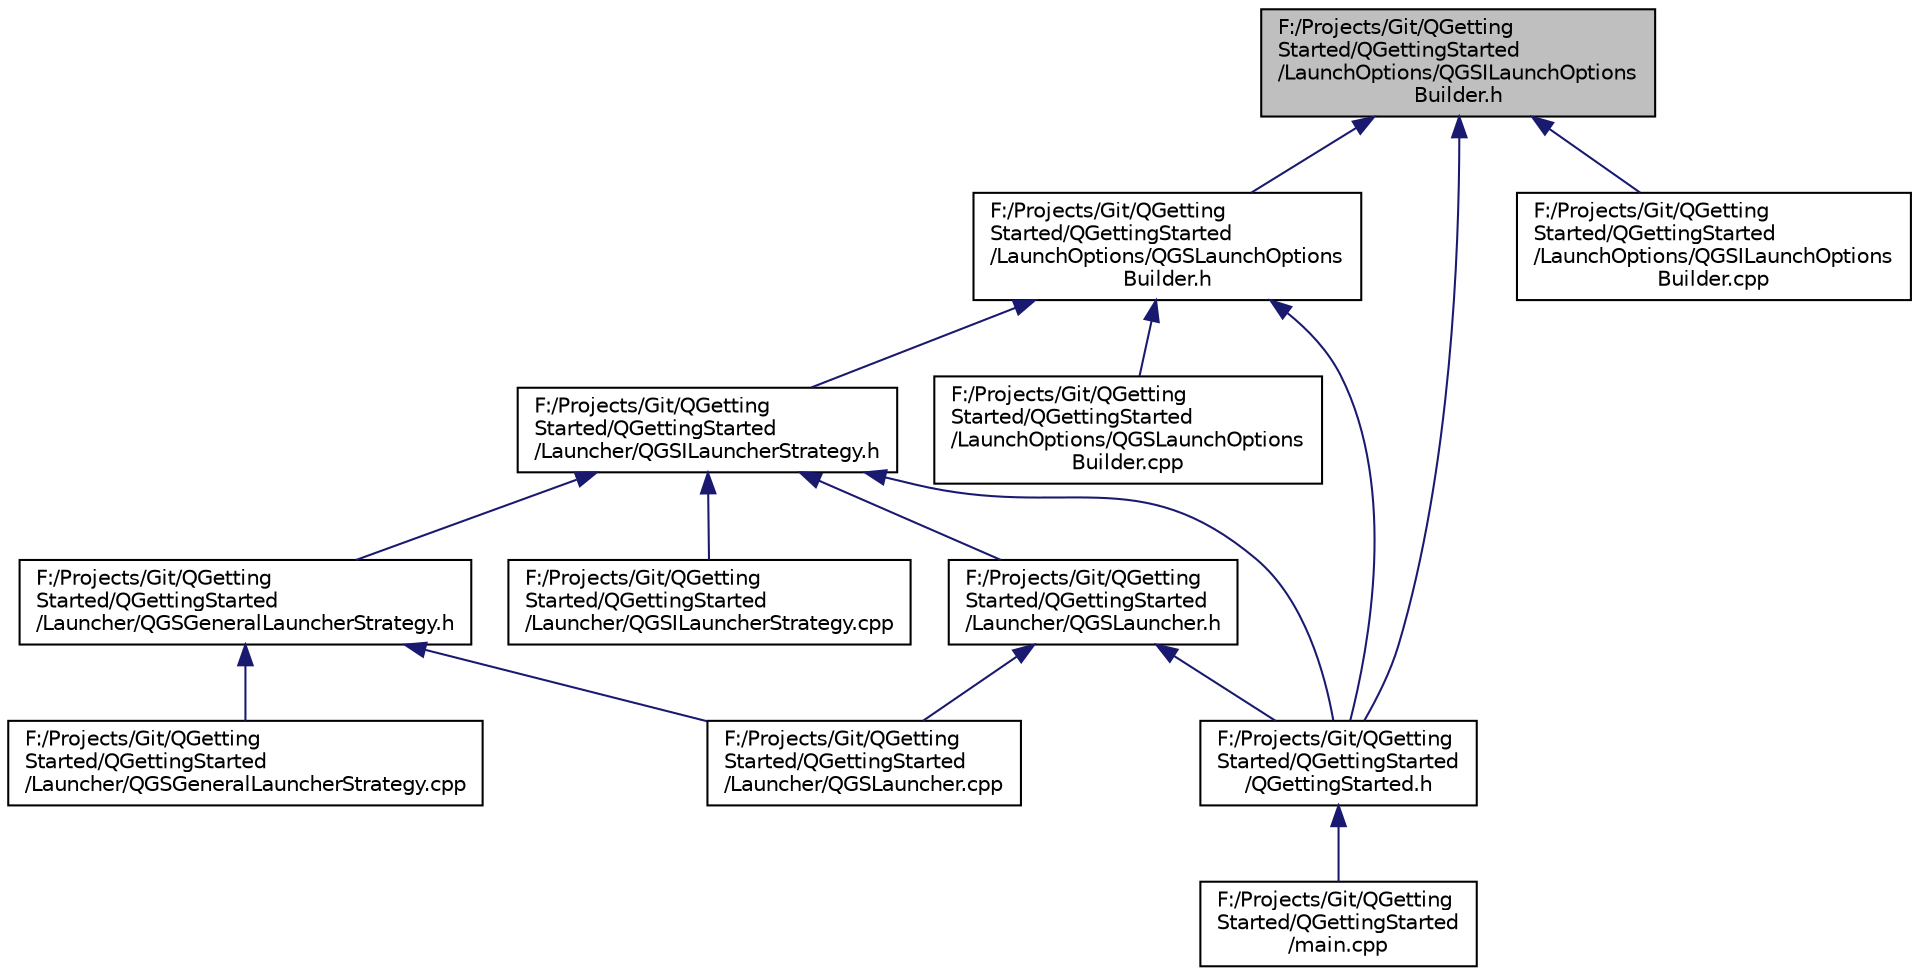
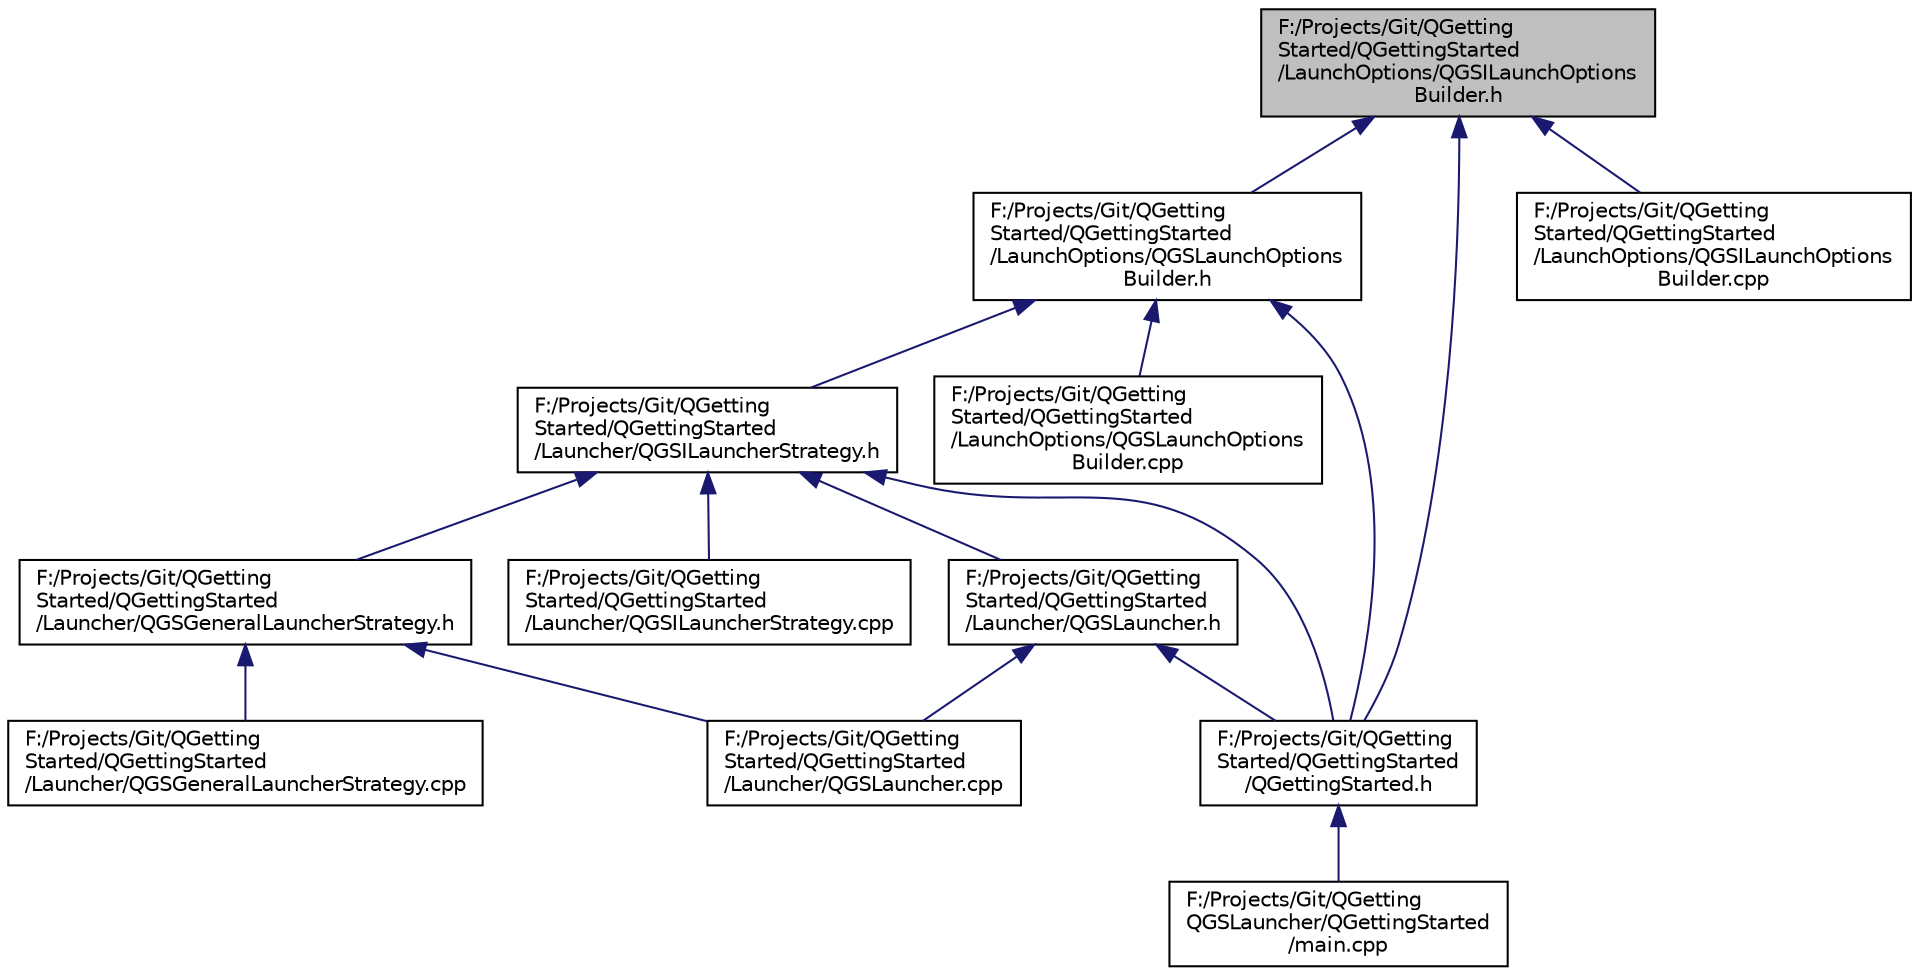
(1339, 924) -> (1339, 924)
